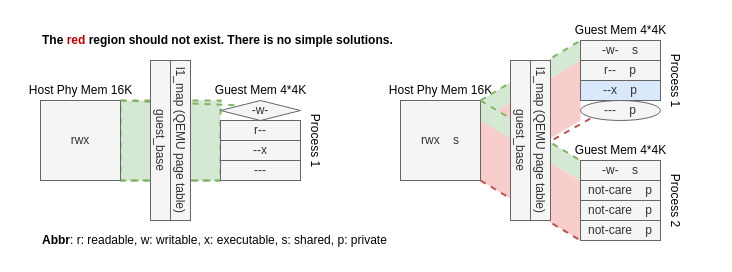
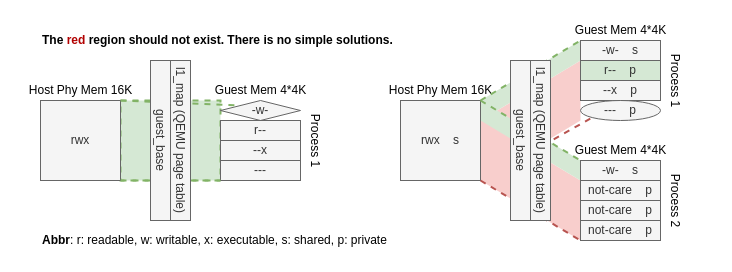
(621, 71) -> (621, 71)
(621, 91) -> (621, 91)
